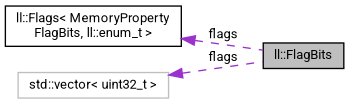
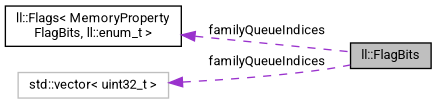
(222, 35) -> (266, 31)
(222, 58) -> (266, 62)
